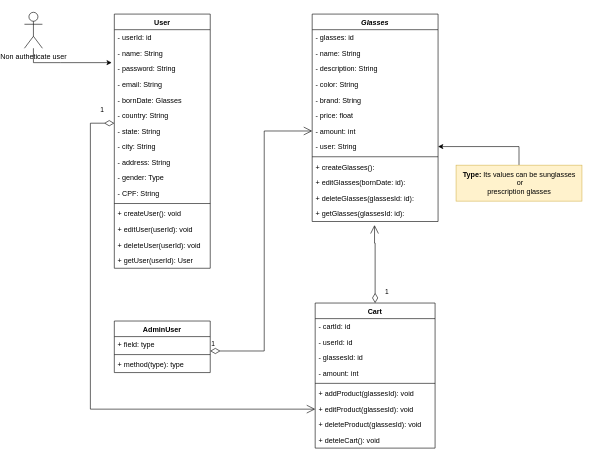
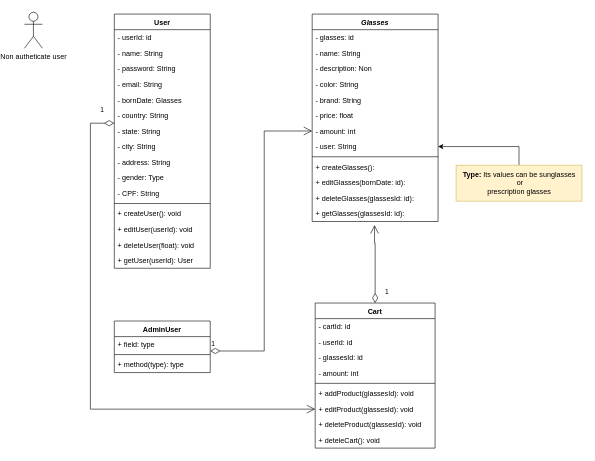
(63, 63) -> none
(352, 69) -> (347, 69)
(165, 245) -> (162, 245)
